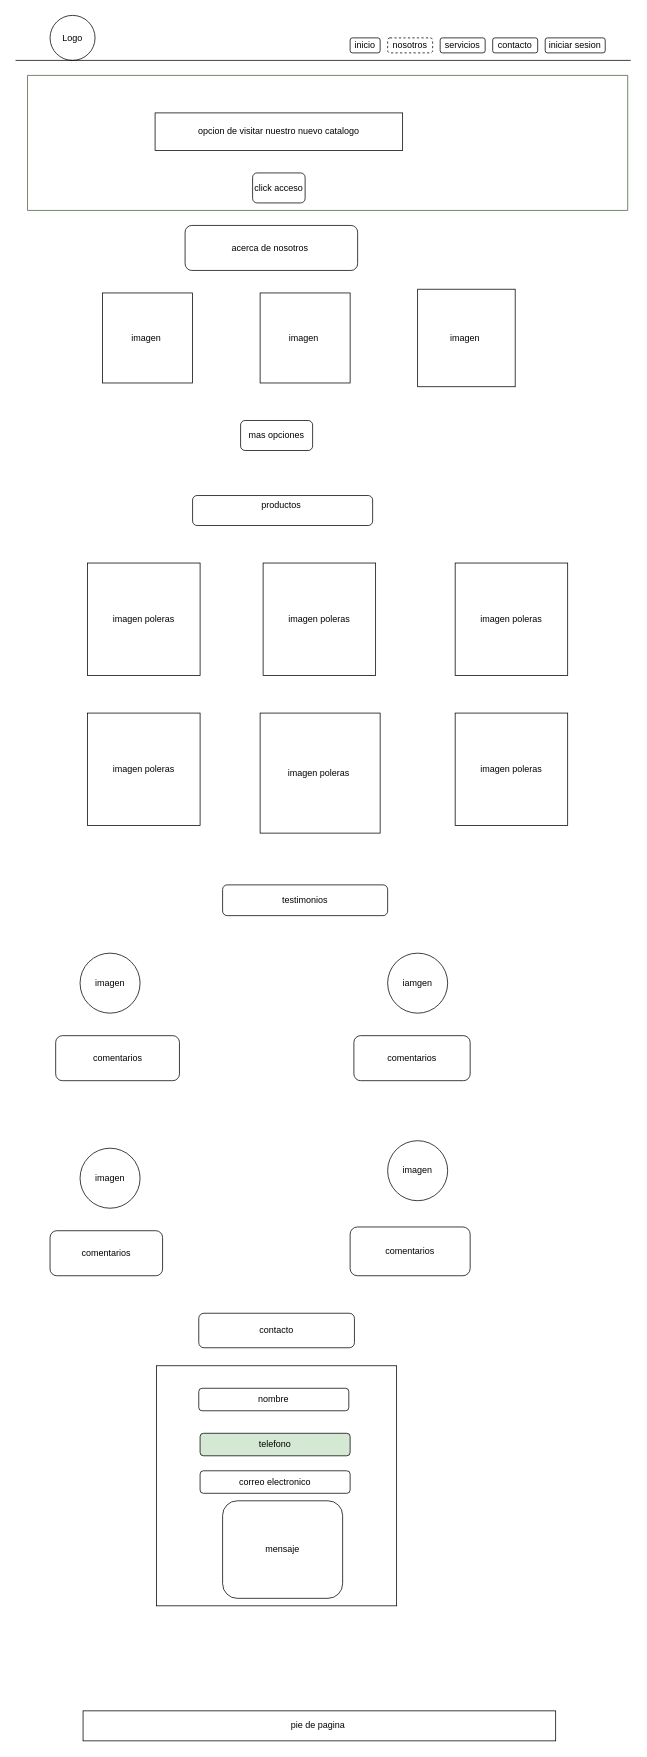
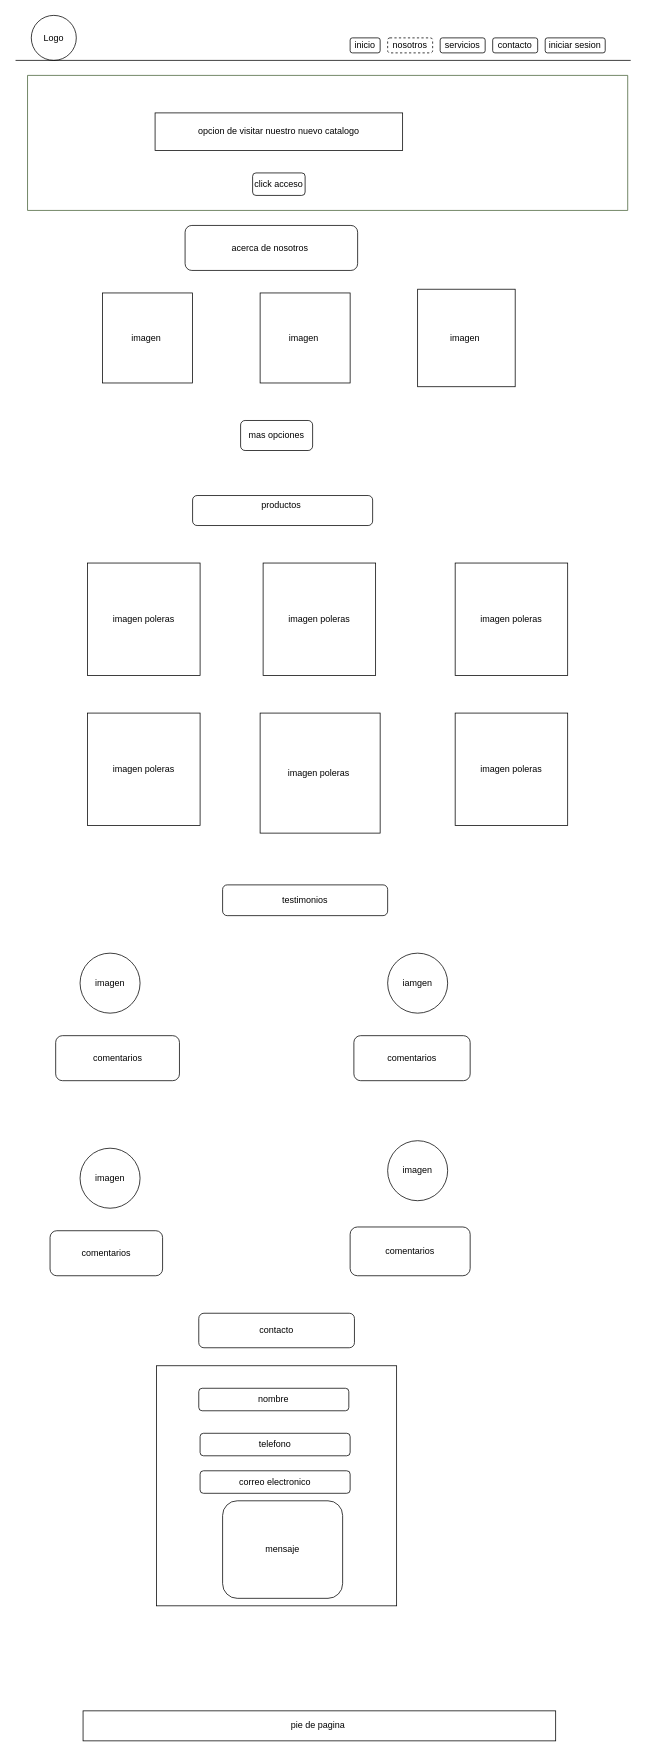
(72, 38) -> (54, 38)
(279, 188) -> (279, 184)
(275, 1444) -> (275, 1444)
